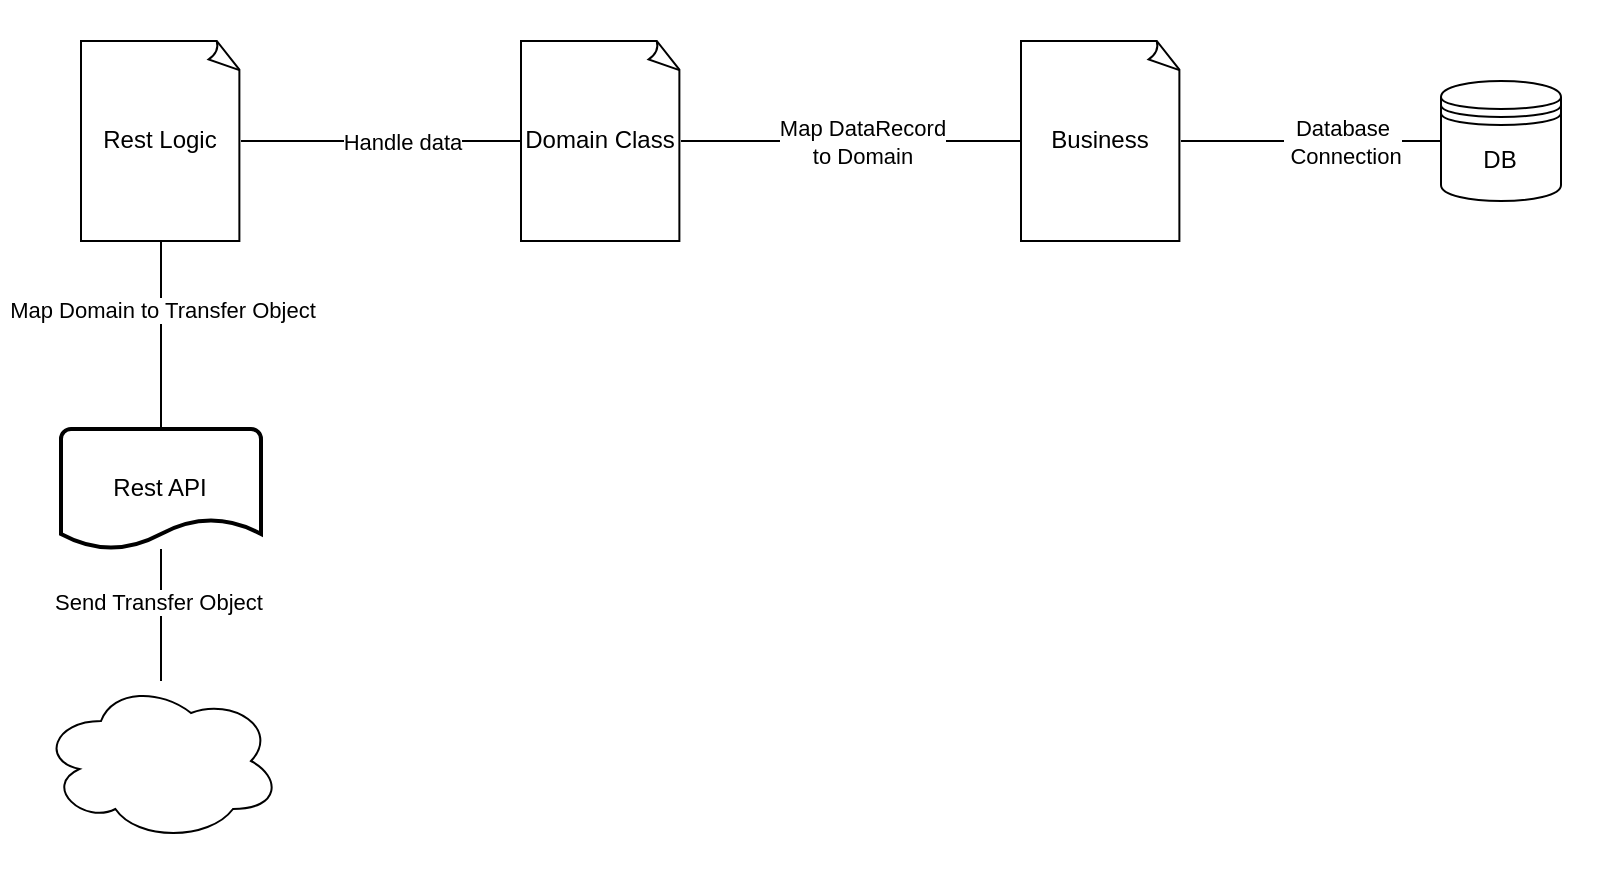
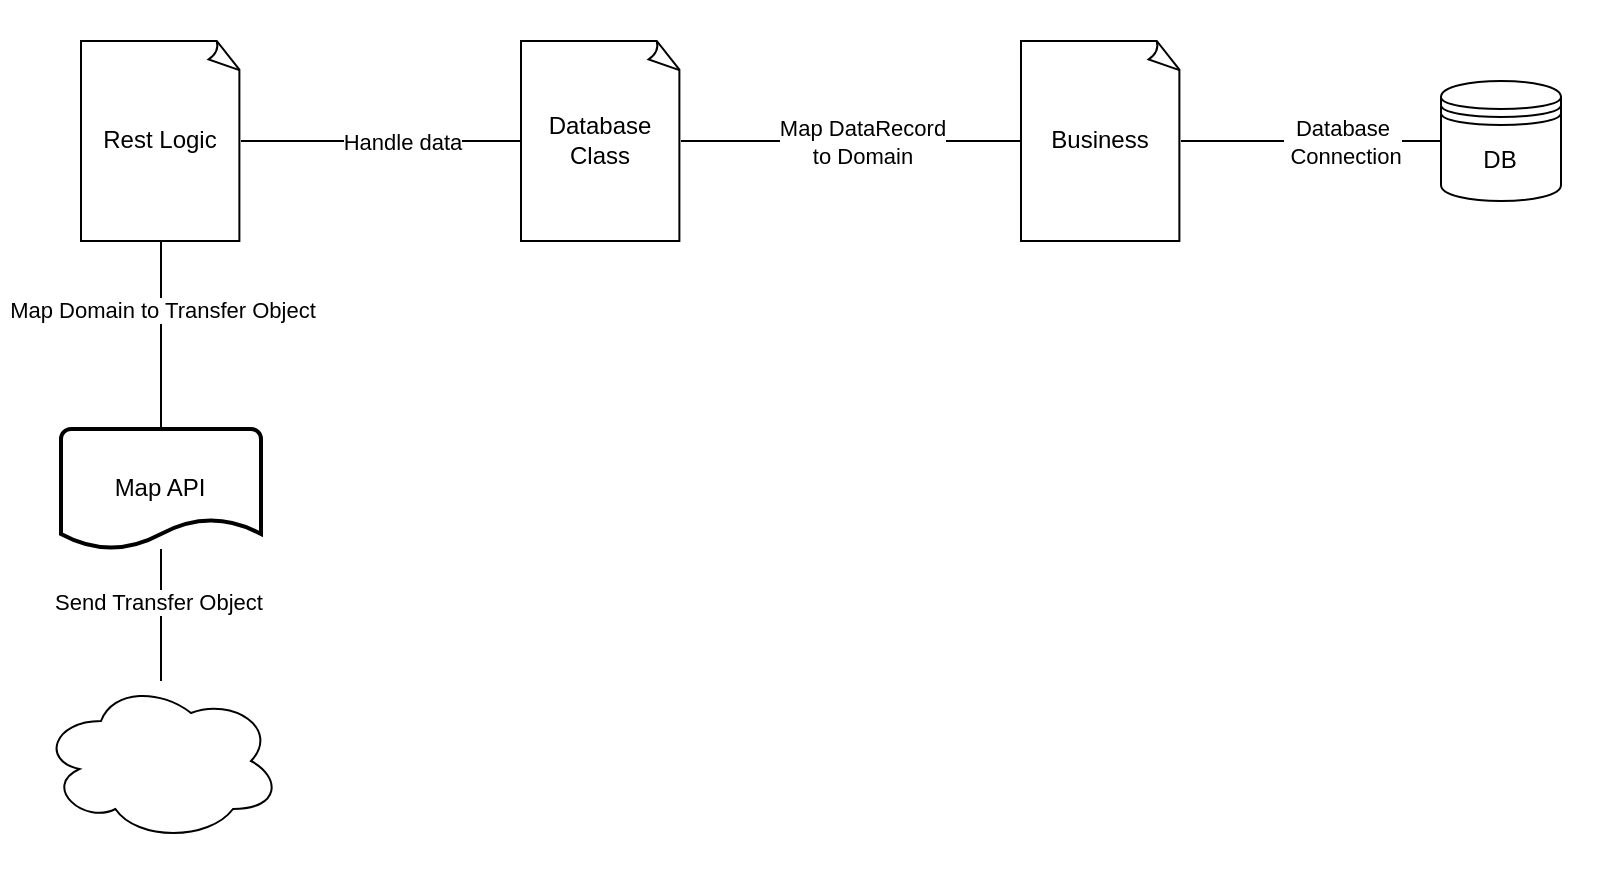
(601, 141) -> (601, 141)
(161, 489) -> (161, 489)
